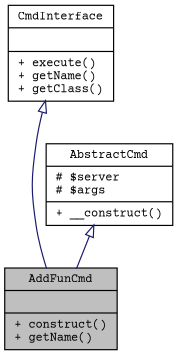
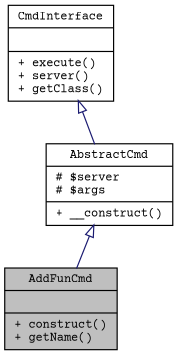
(57, 76) -> (54, 76)
(32, 191) -> (89, 128)
